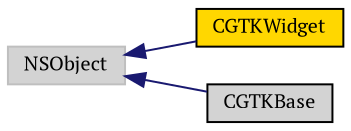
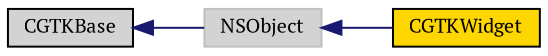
(176, 86) -> (179, 28)
